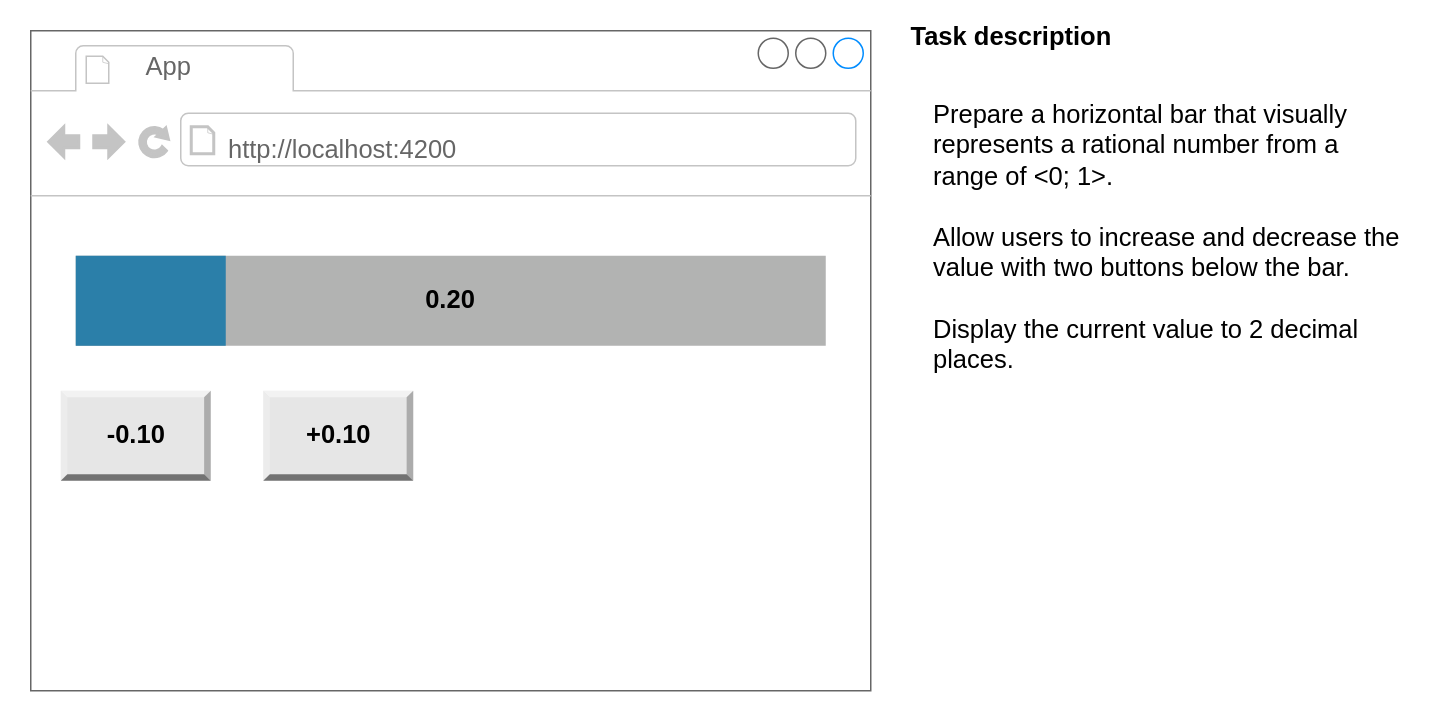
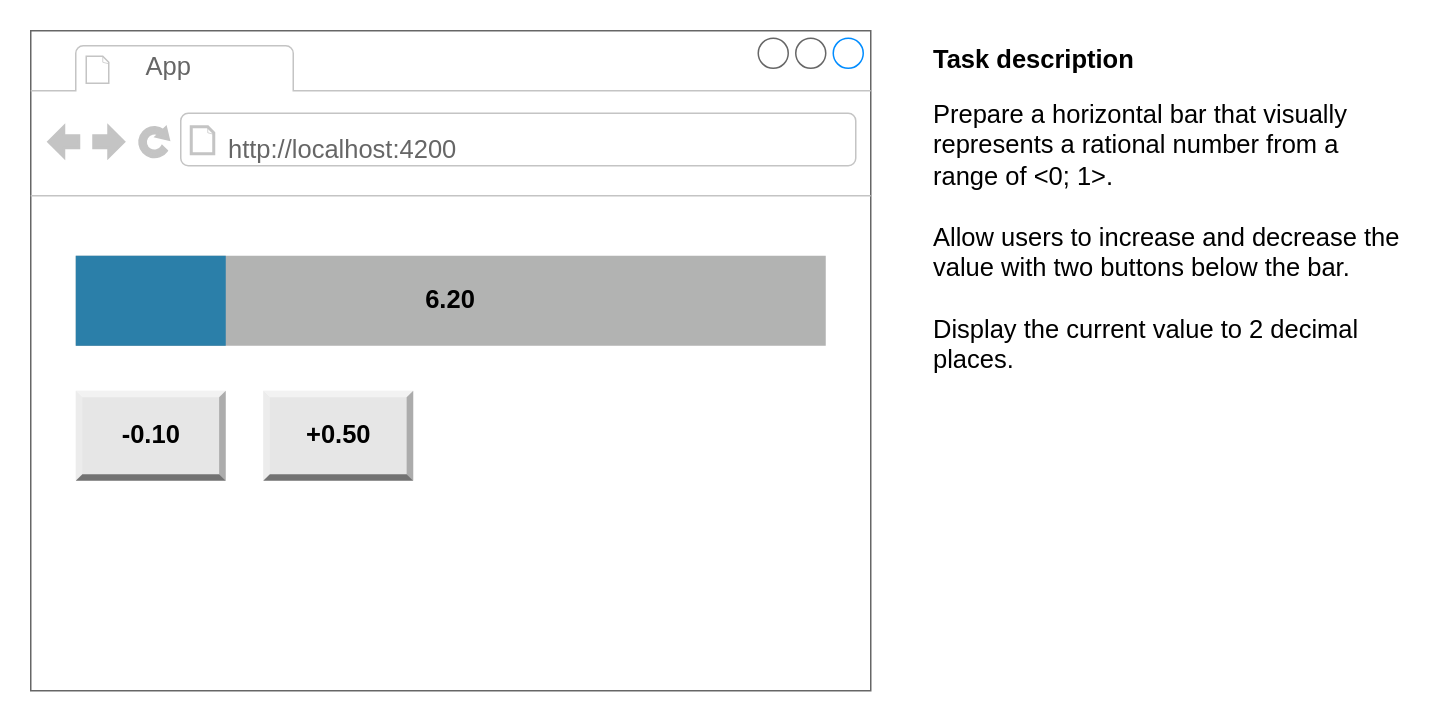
(1148, 38) -> (1171, 61)
(451, 301) -> (451, 301)
(136, 436) -> (151, 436)
(339, 436) -> (339, 436)
